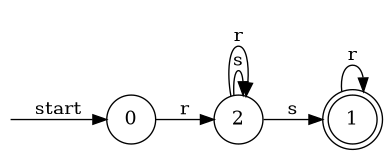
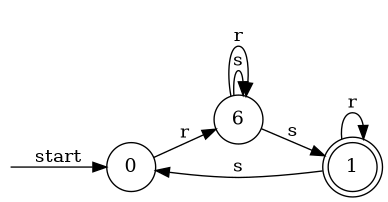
(239, 120) -> (239, 120)
none -> (246, 177)
